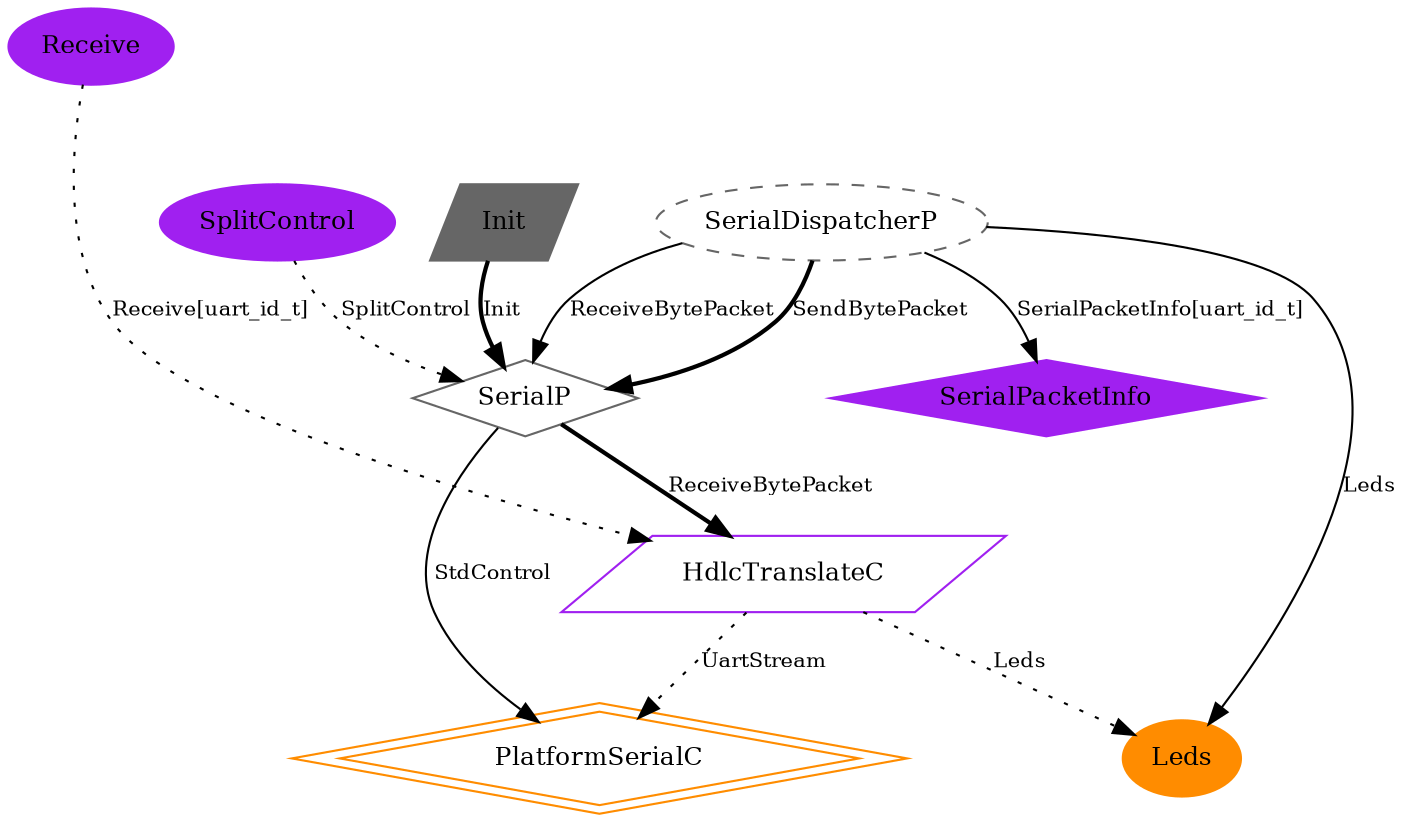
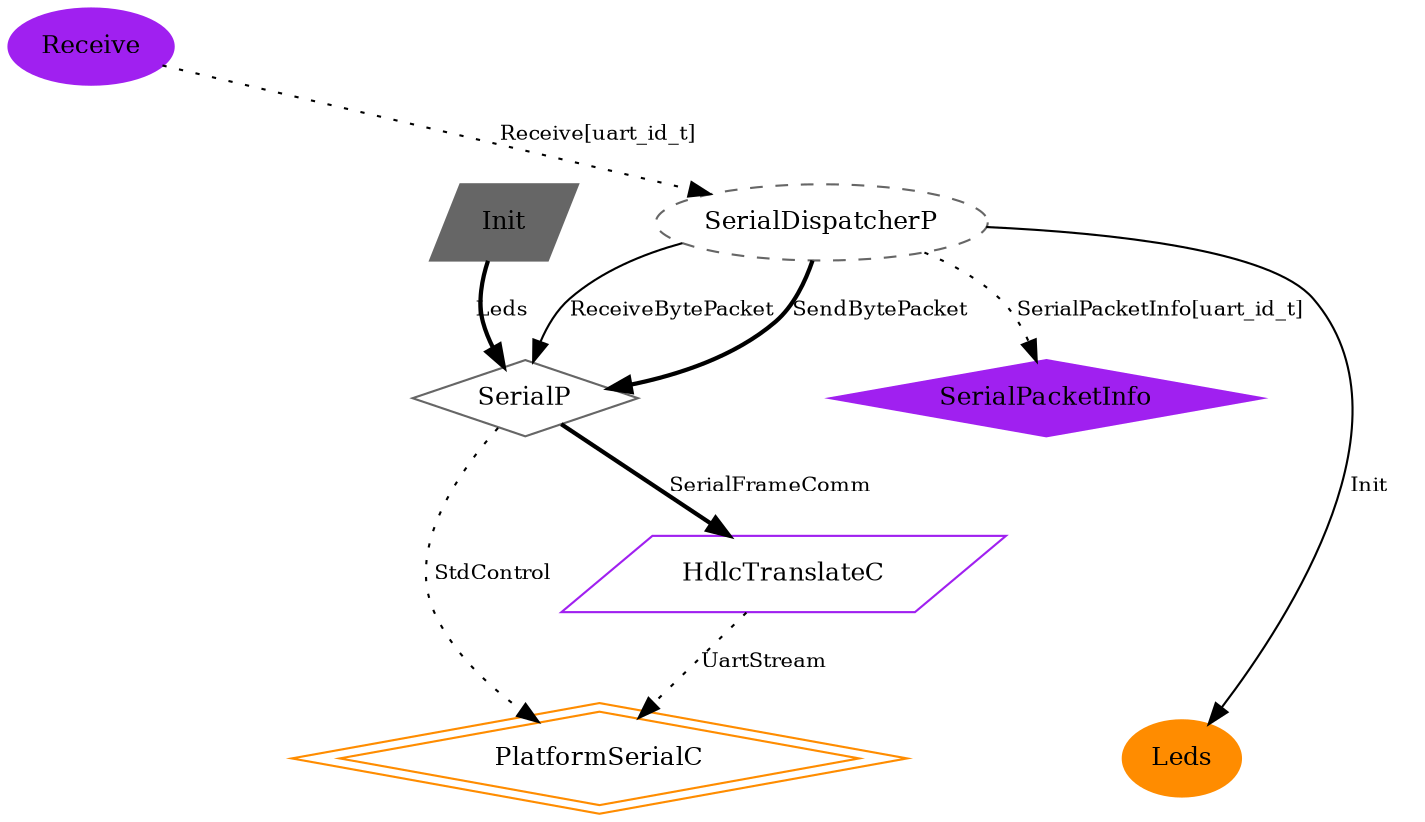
(277, 222) -> none
(986, 287) -> (986, 287)
(502, 310) -> (502, 310)
(245, 409) -> (426, 127)
(771, 486) -> (771, 486)
(1369, 486) -> (1369, 486)
(427, 576) -> (427, 576)
(989, 669) -> none
